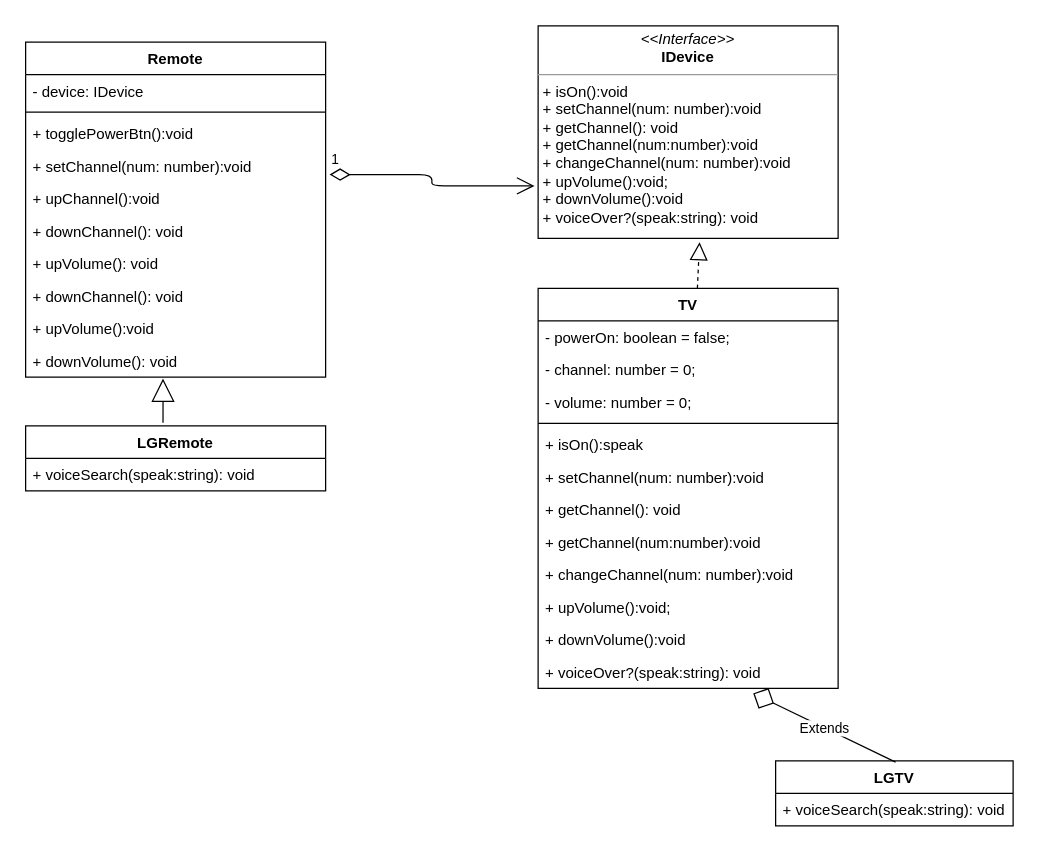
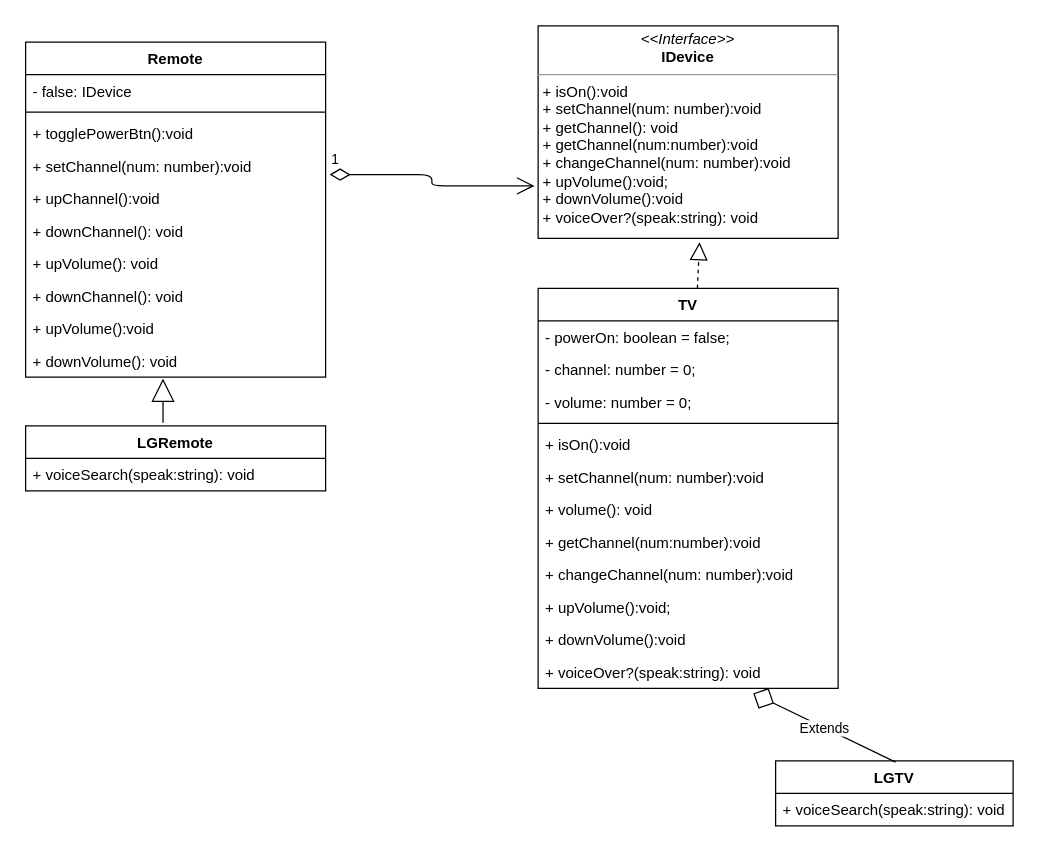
(94, 91) -> (90, 91)
(598, 445) -> (592, 445)
(619, 510) -> (602, 510)
